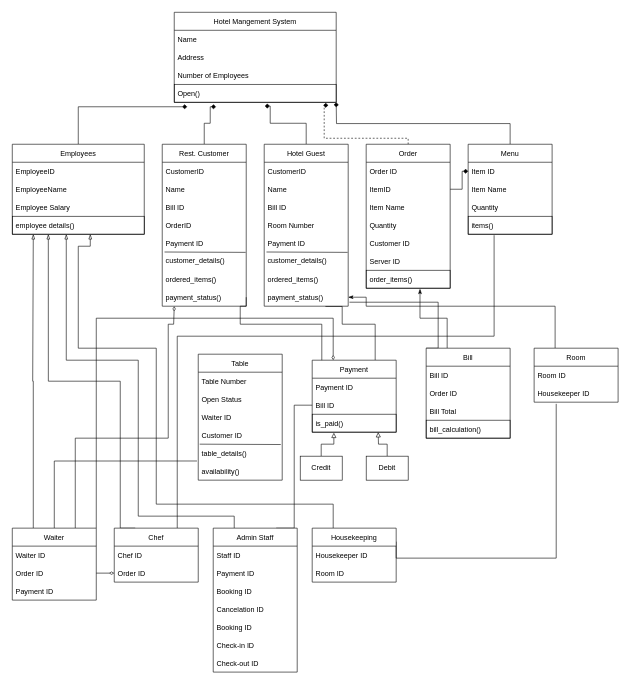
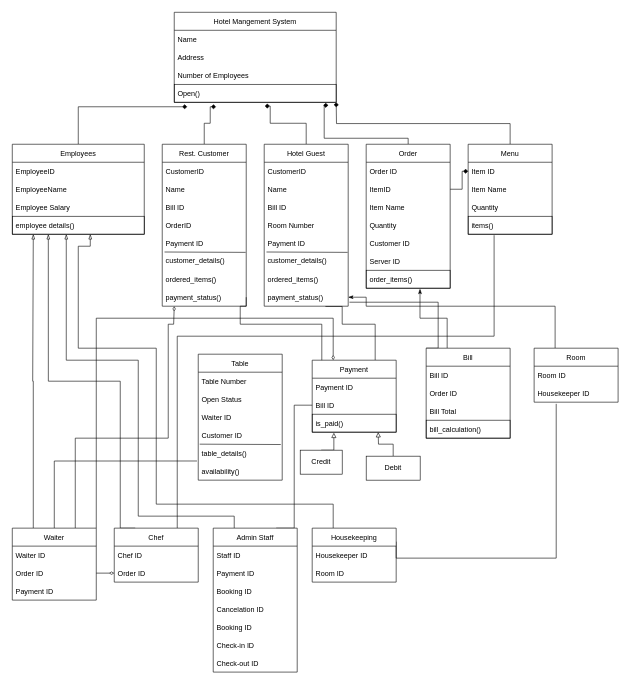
(352, 138) -> (352, 138)
(321, 468) -> (321, 462)
(387, 468) -> (393, 468)
